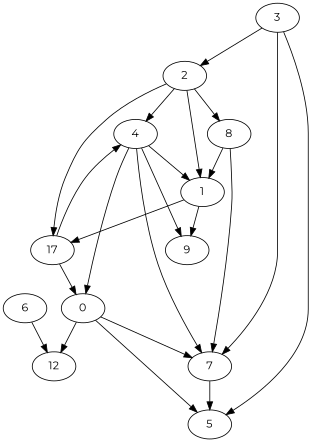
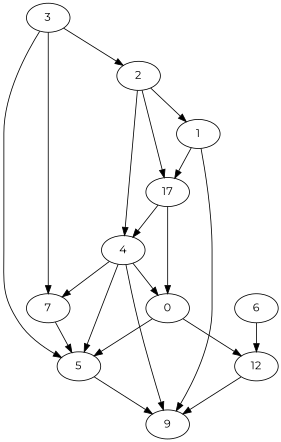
(229, 134) -> none
(166, 161) -> (103, 304)
(143, 336) -> none
none -> (120, 393)
none -> (215, 393)
